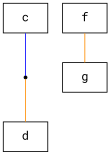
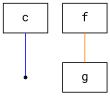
(26, 137) -> none
